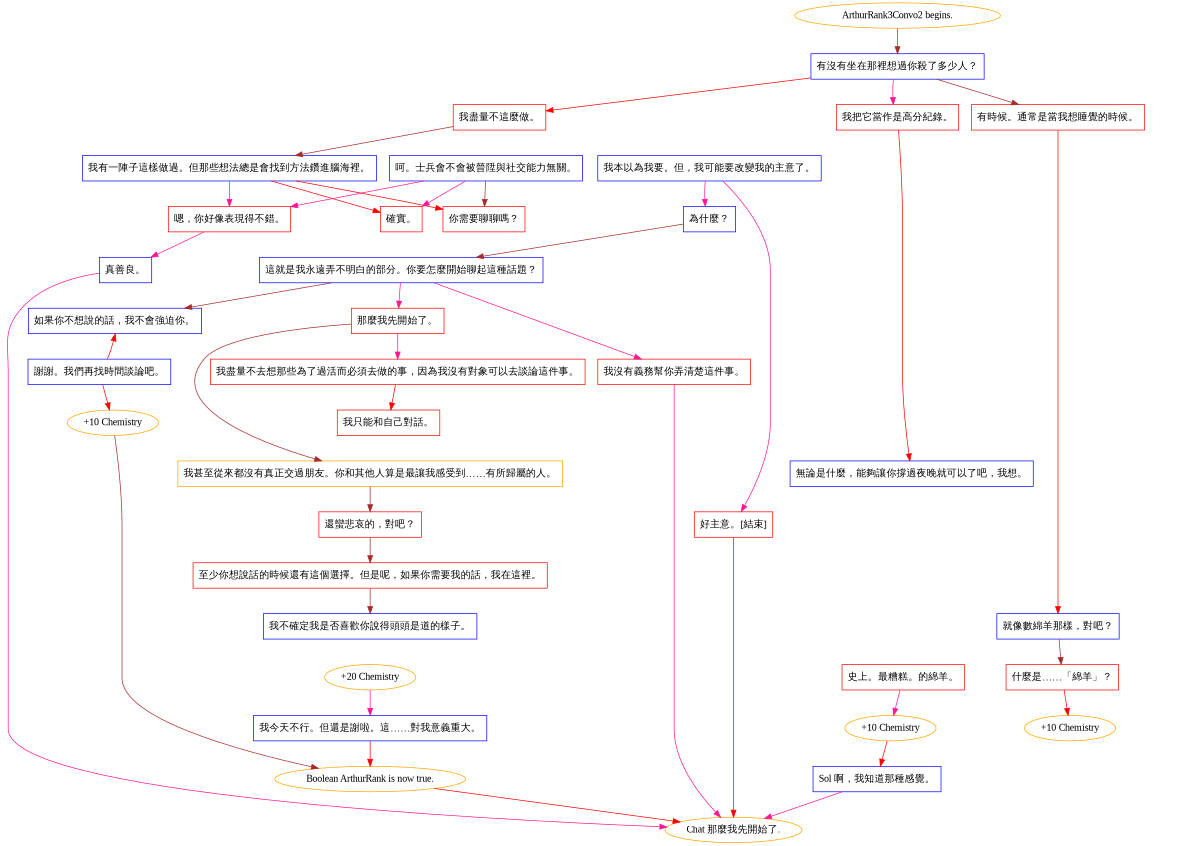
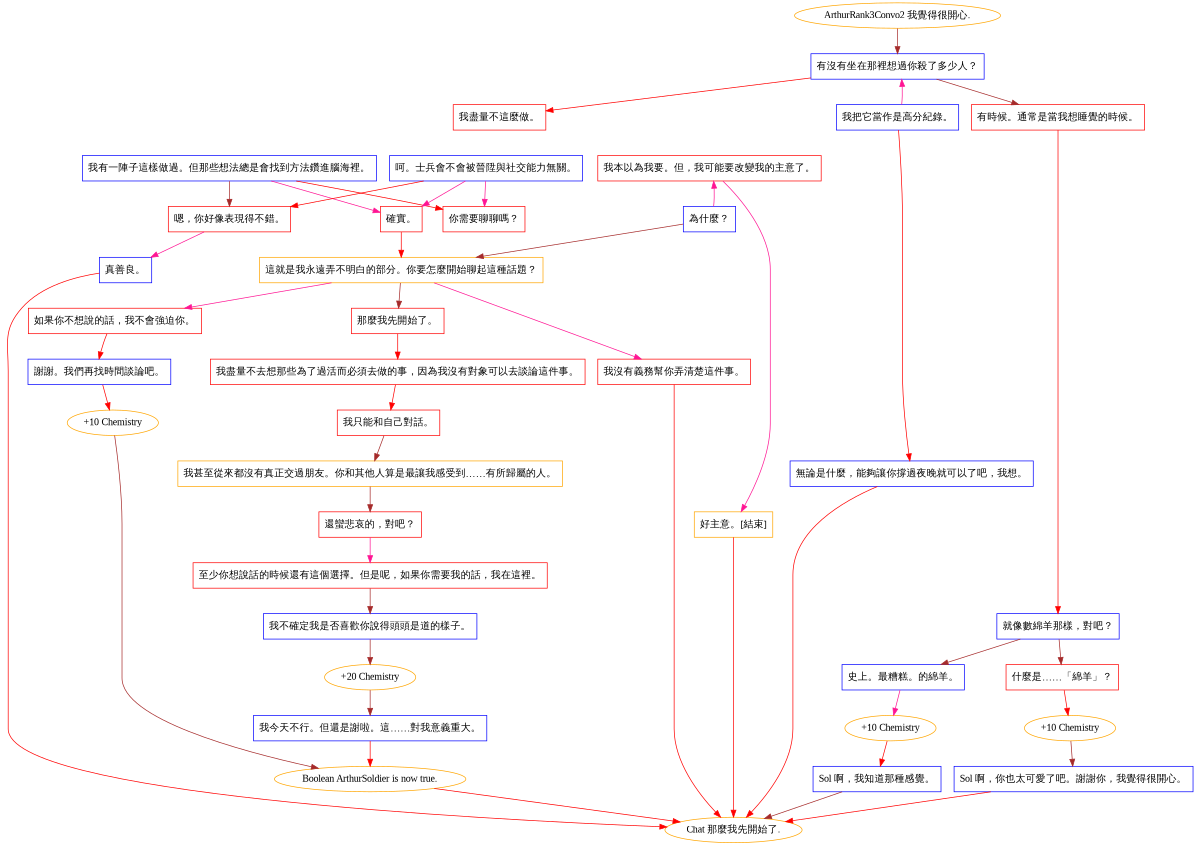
(898, 16) -> (898, 16)
(893, 88) -> (902, 96)
(898, 117) -> (898, 117)
(378, 140) -> none
(709, 168) -> (709, 168)
(229, 190) -> (229, 190)
(485, 190) -> (485, 190)
(705, 190) -> (714, 197)
(373, 191) -> (373, 191)
(322, 196) -> (322, 196)
none -> (401, 241)
(401, 270) -> (401, 270)
(400, 292) -> (400, 292)
(262, 295) -> (262, 295)
(115, 321) -> (115, 321)
(398, 343) -> (398, 343)
(111, 350) -> (104, 343)
(199, 368) -> (381, 445)
(734, 525) -> (734, 525)
(370, 547) -> (370, 547)
(674, 604) -> (674, 604)
none -> (793, 635)
none -> (370, 648)
none -> (984, 651)
(903, 677) -> (903, 677)
(370, 699) -> (370, 699)
(74, 767) -> (74, 767)
(370, 779) -> (370, 779)
none -> (1074, 779)
(807, 804) -> (807, 804)
